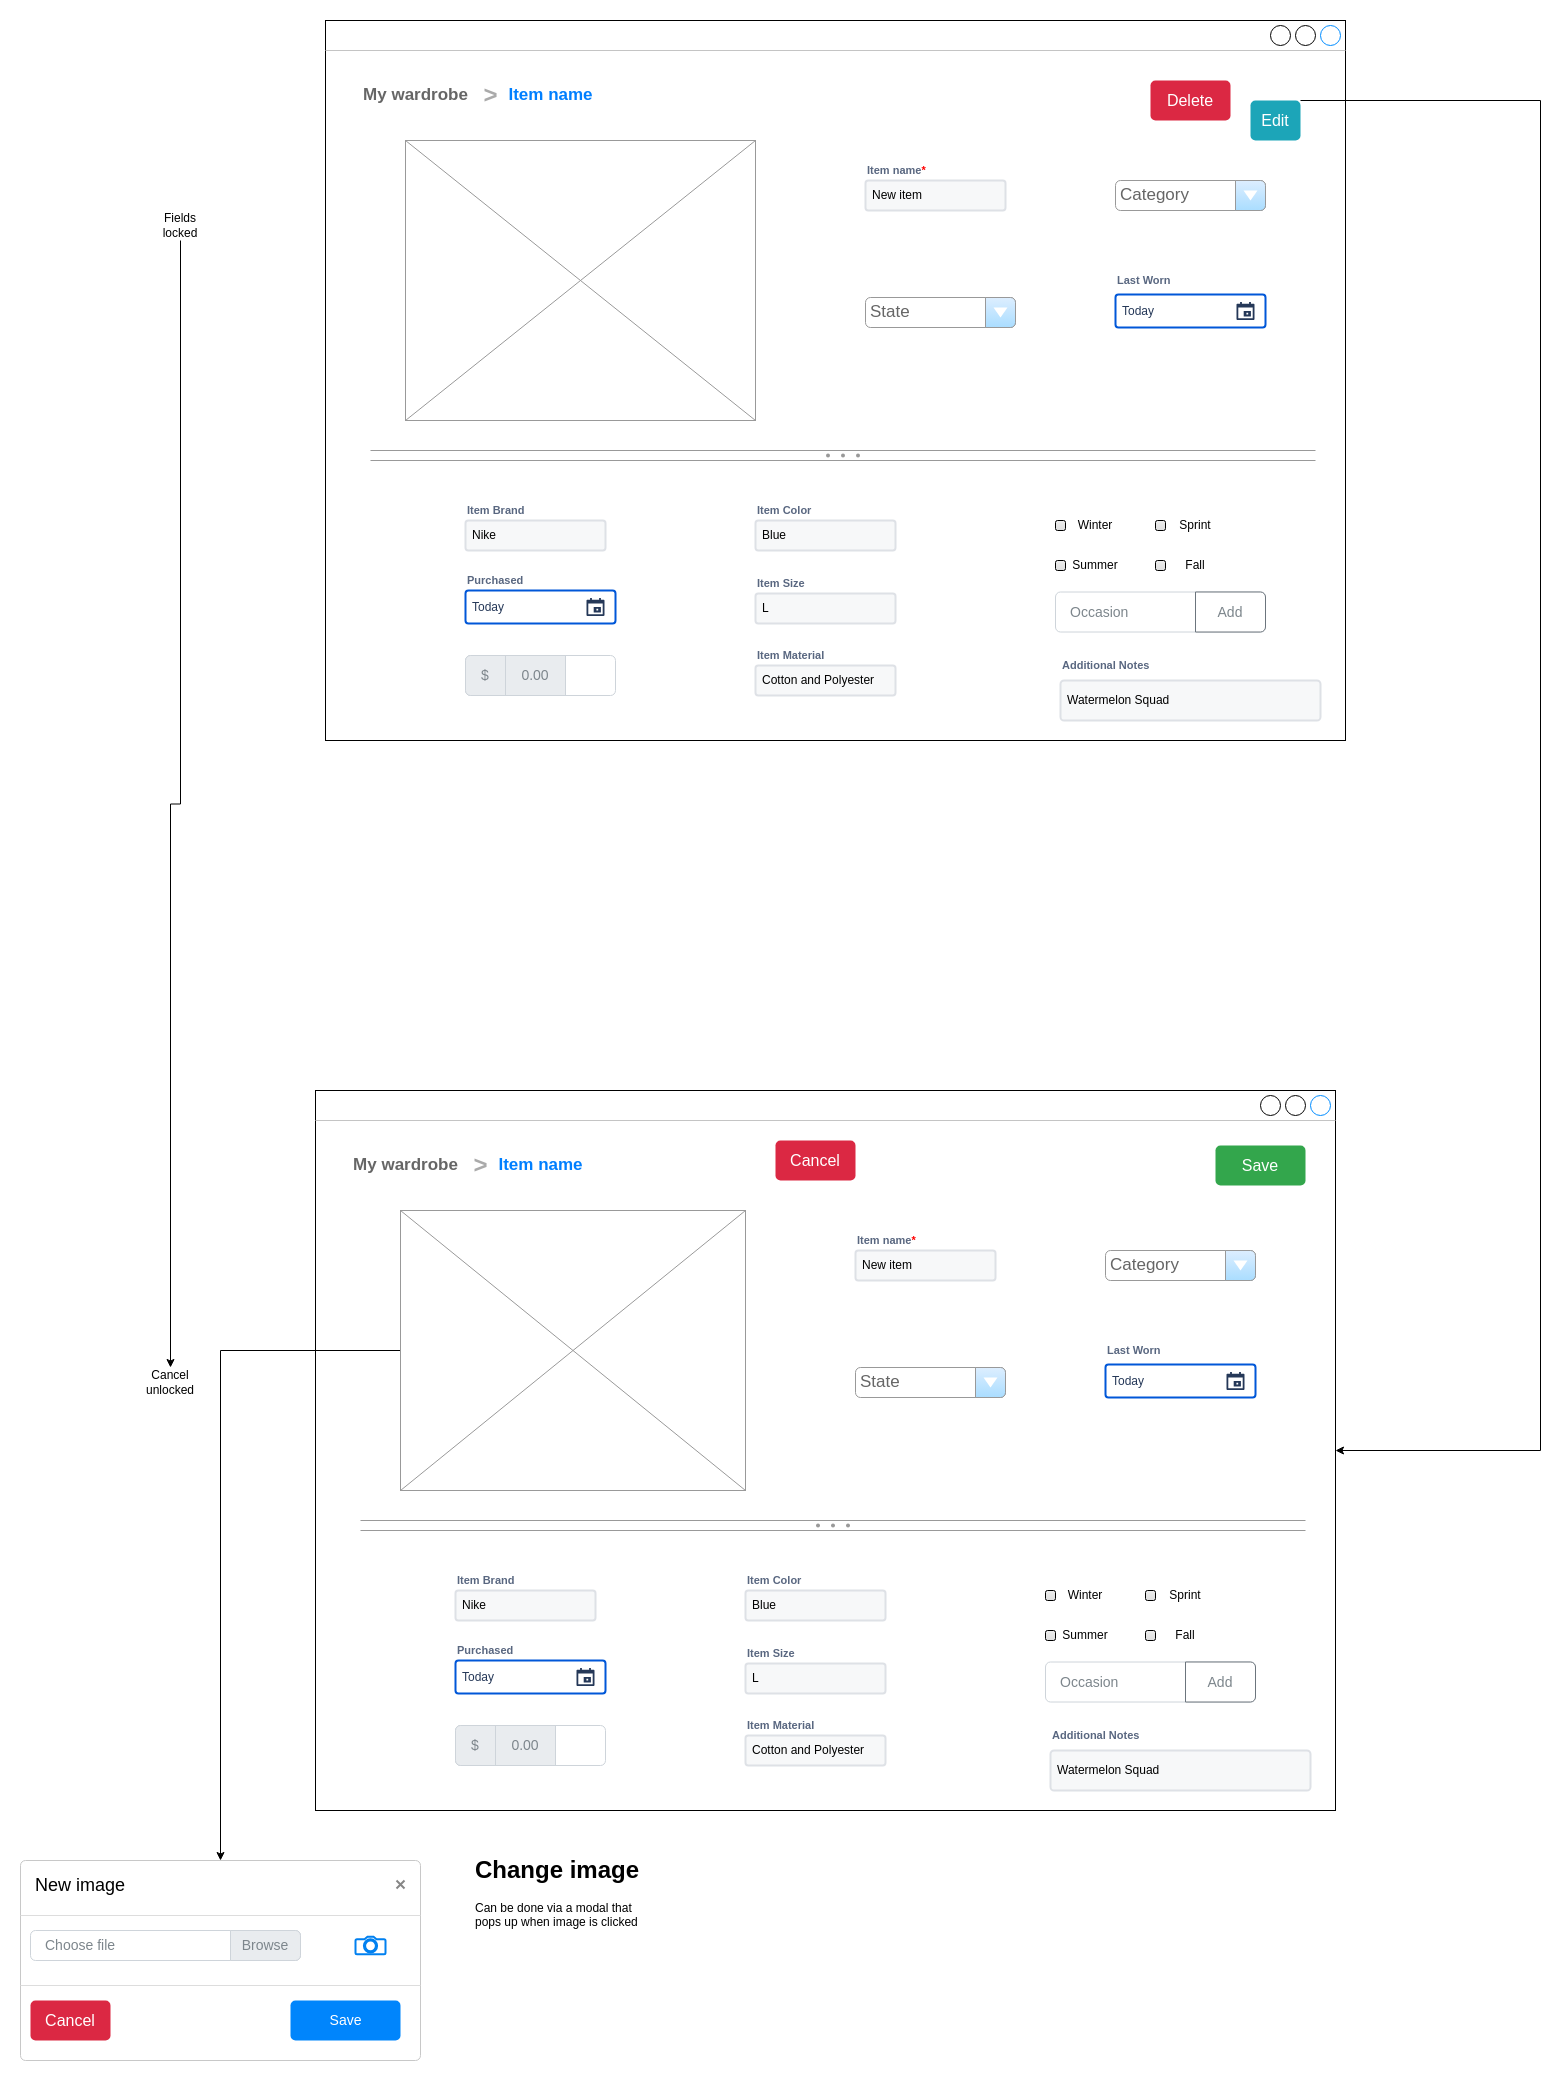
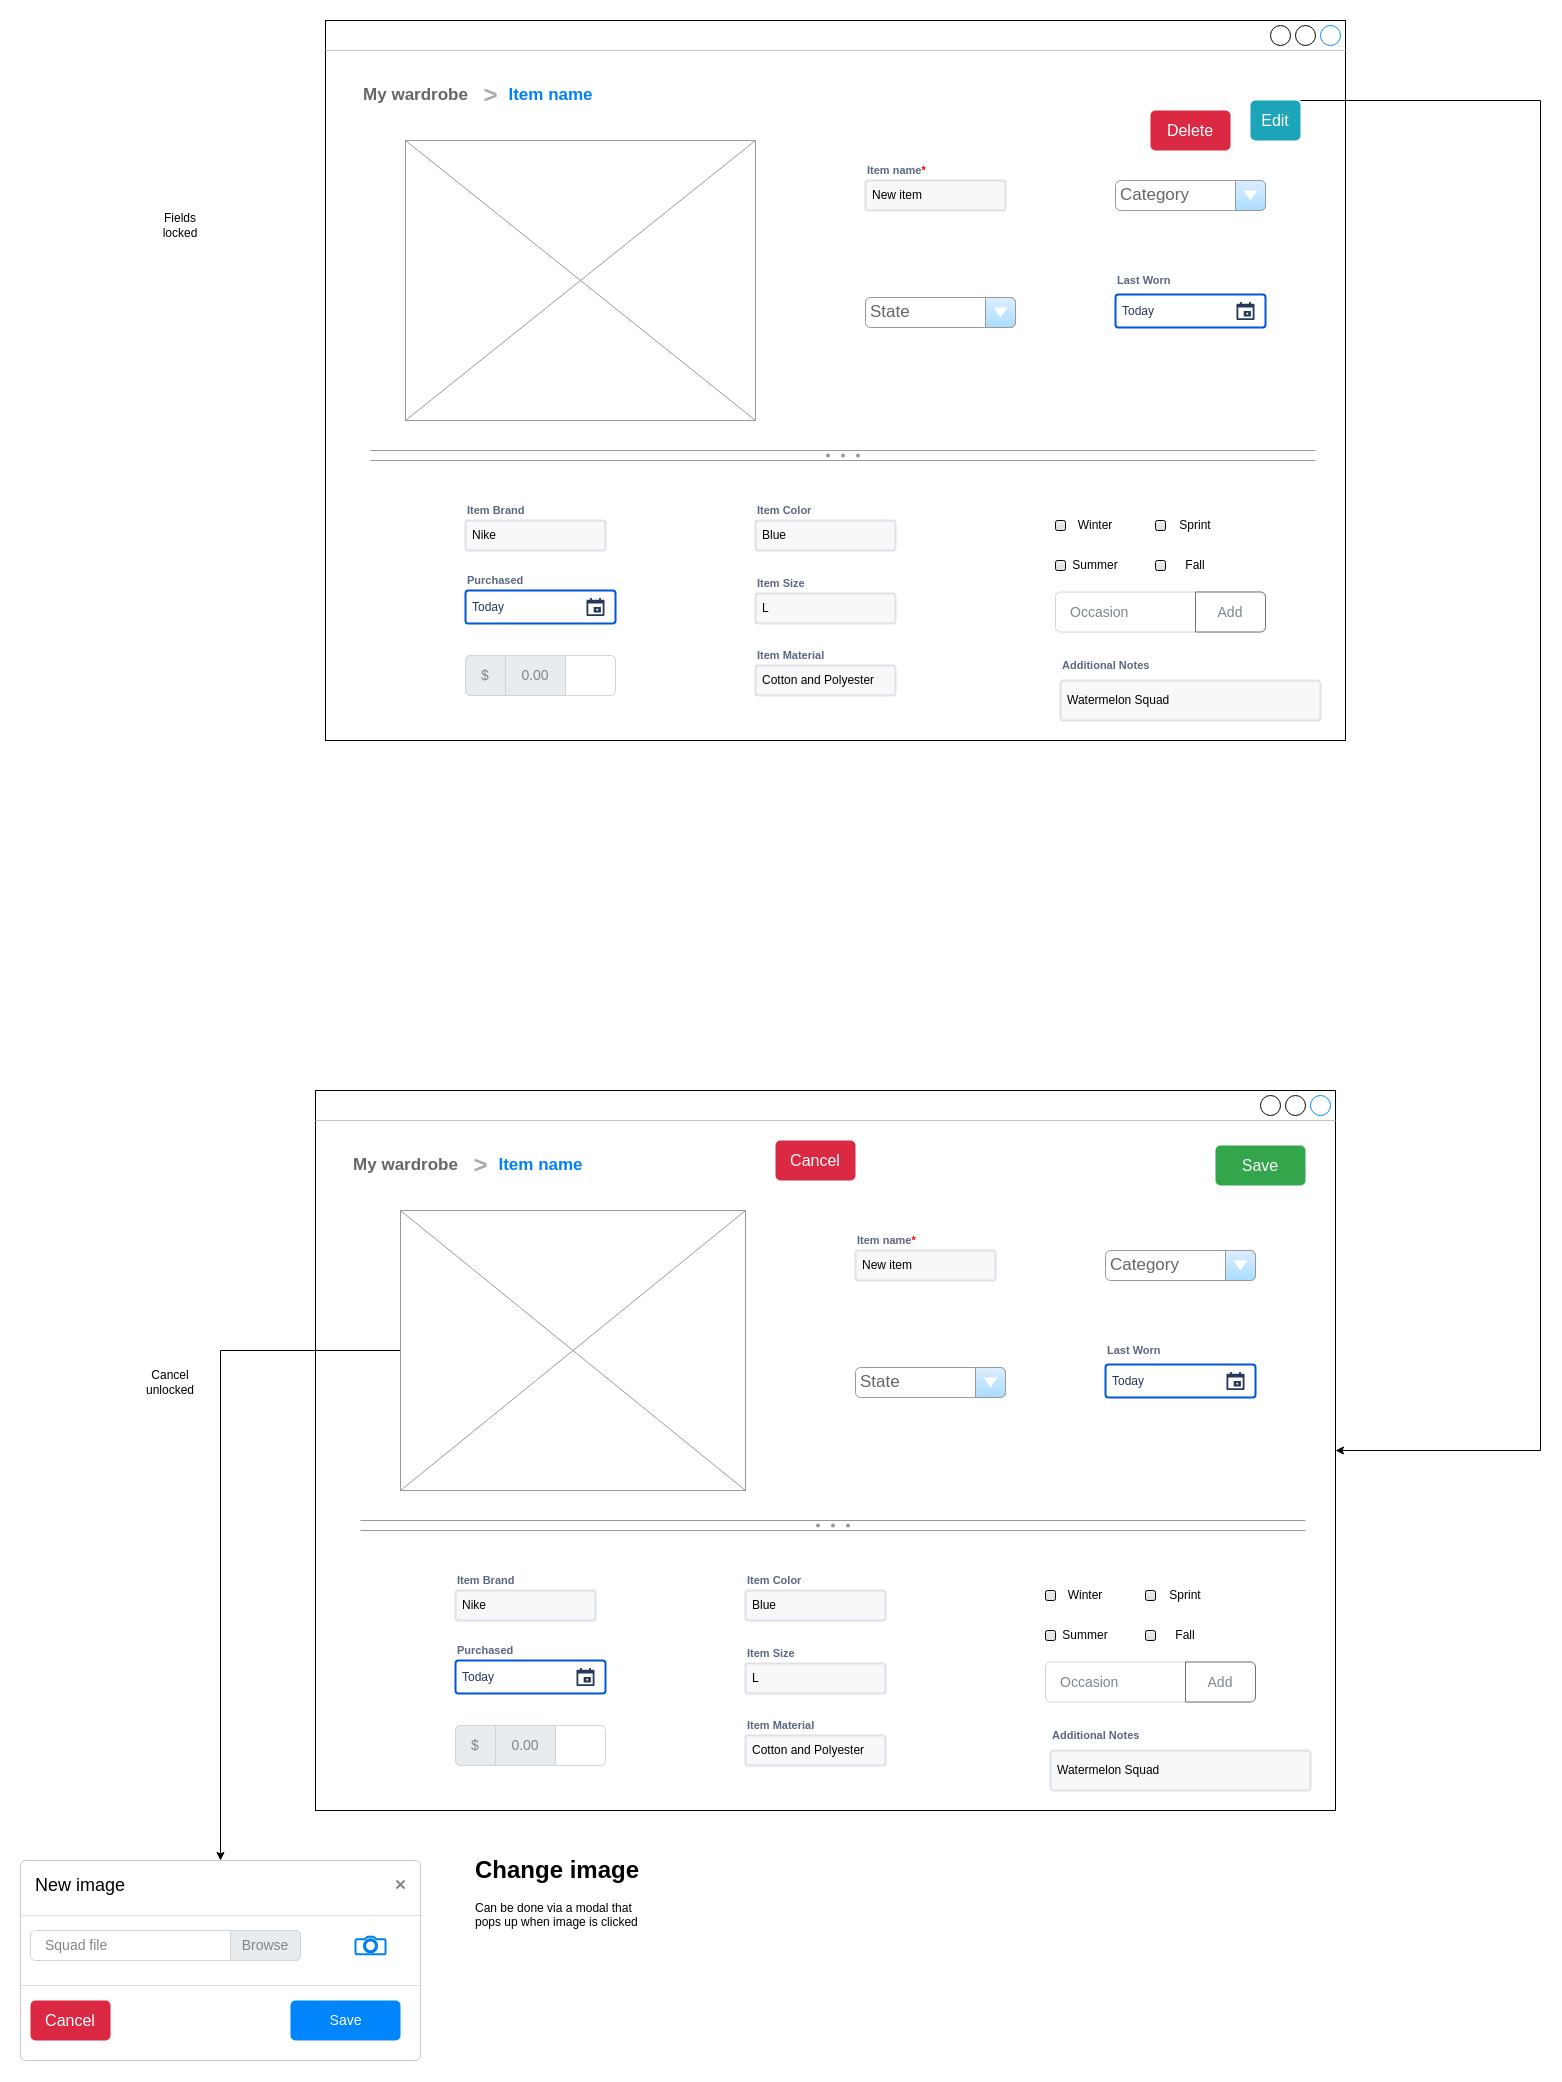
(1191, 101) -> (1191, 131)
(179, 804) -> none
(83, 1946) -> (79, 1946)
